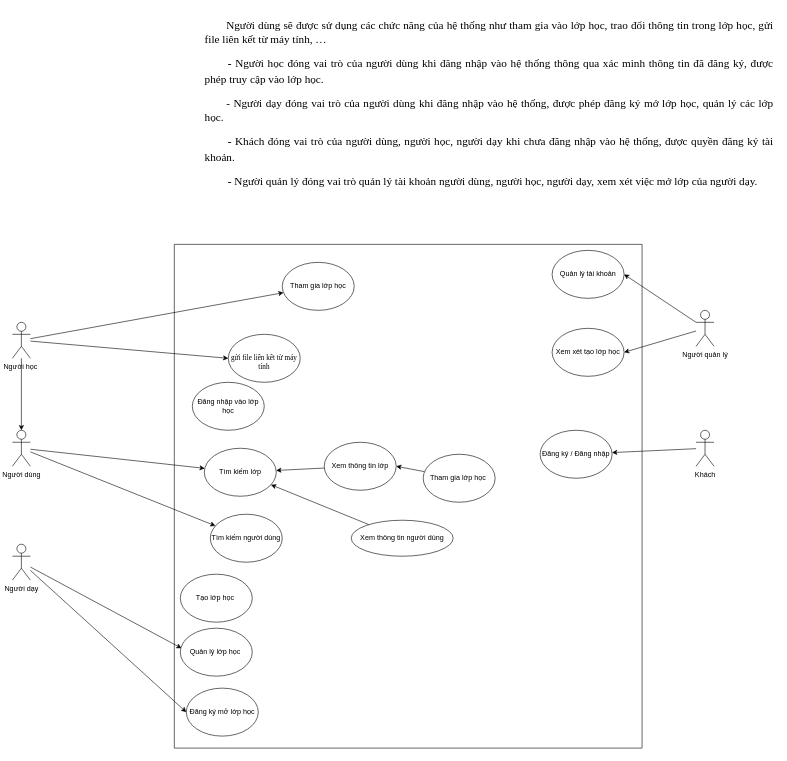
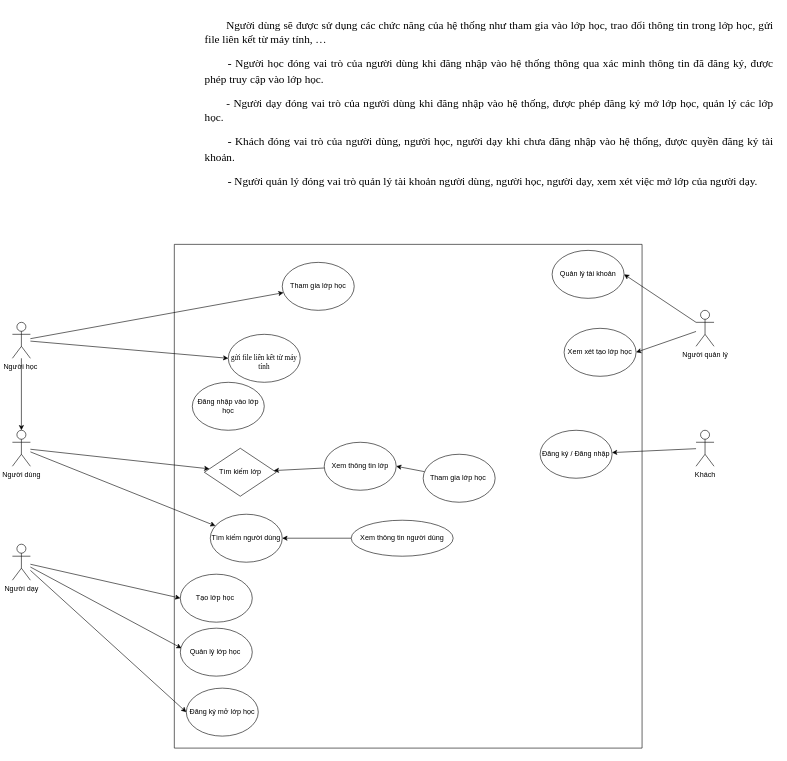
(588, 353) -> (600, 353)
(240, 473) -> (240, 473)
(321, 505) -> (287, 539)
none -> (103, 581)
